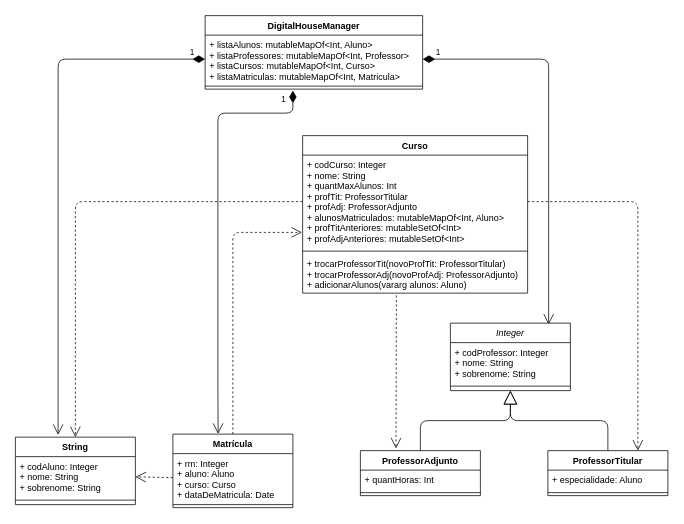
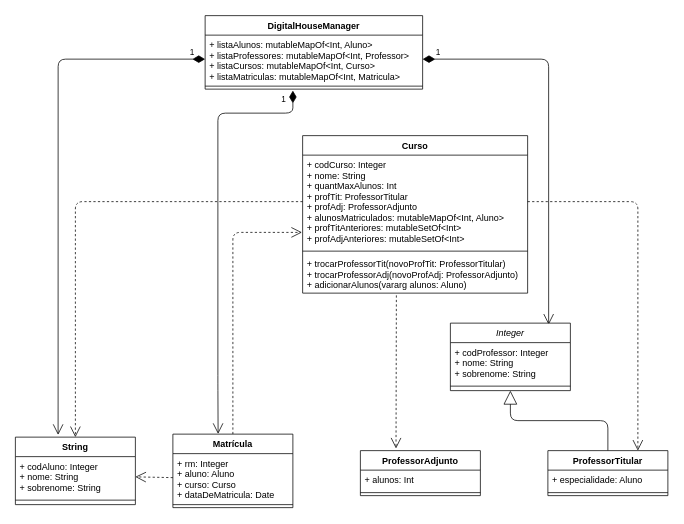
(452, 420) -> none
(404, 480) -> (393, 480)
